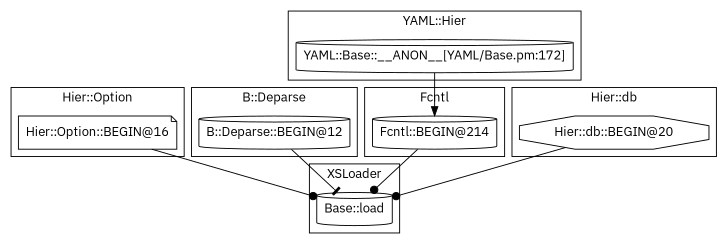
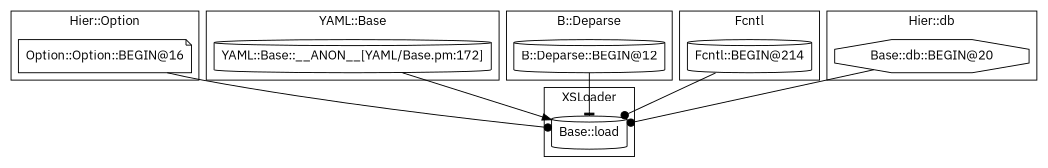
(435, 22) -> (353, 22)
(435, 93) -> (473, 95)
(98, 133) -> (105, 56)
(614, 133) -> (932, 56)
